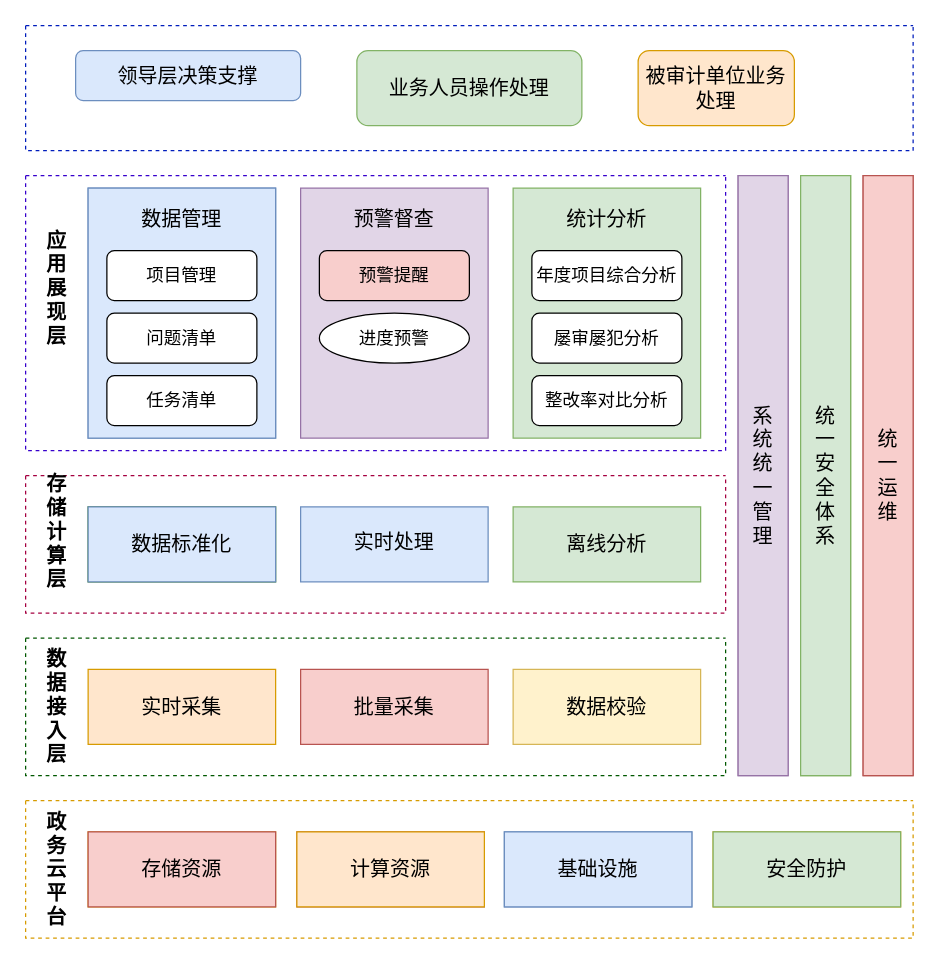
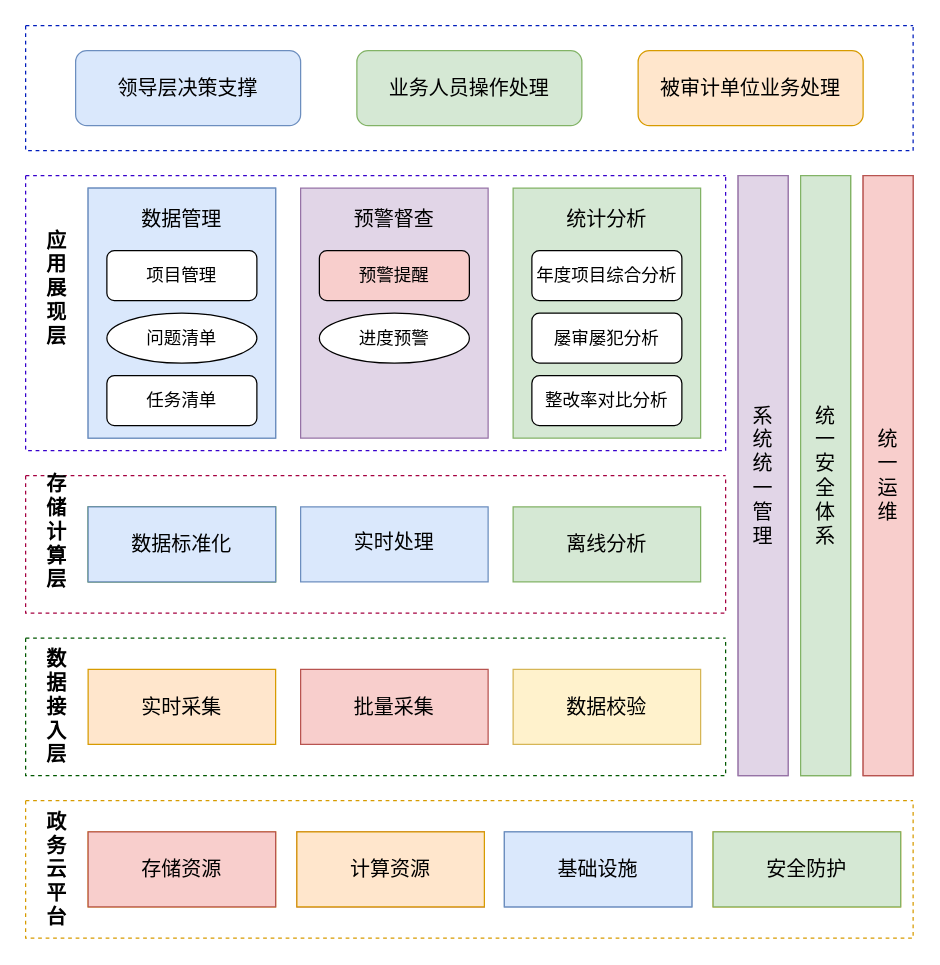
(188, 76) -> (188, 88)
(716, 88) -> (751, 88)
(182, 338) -> (182, 338)
